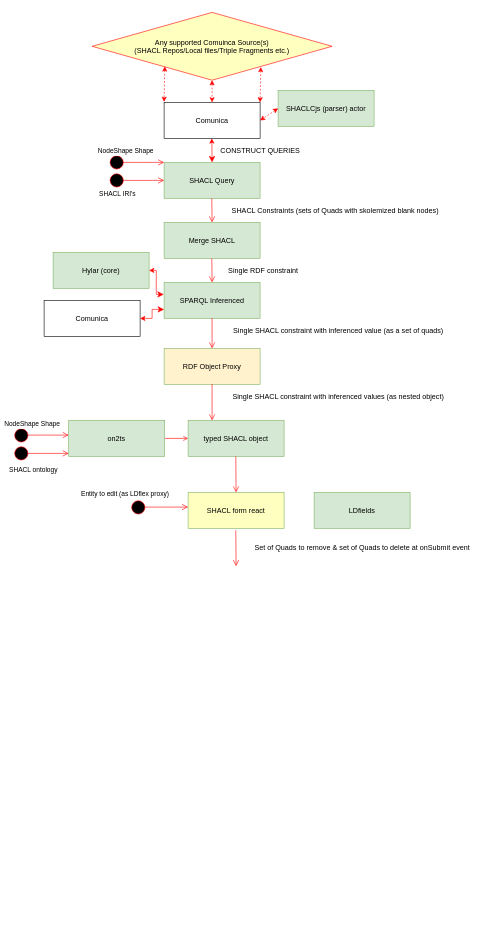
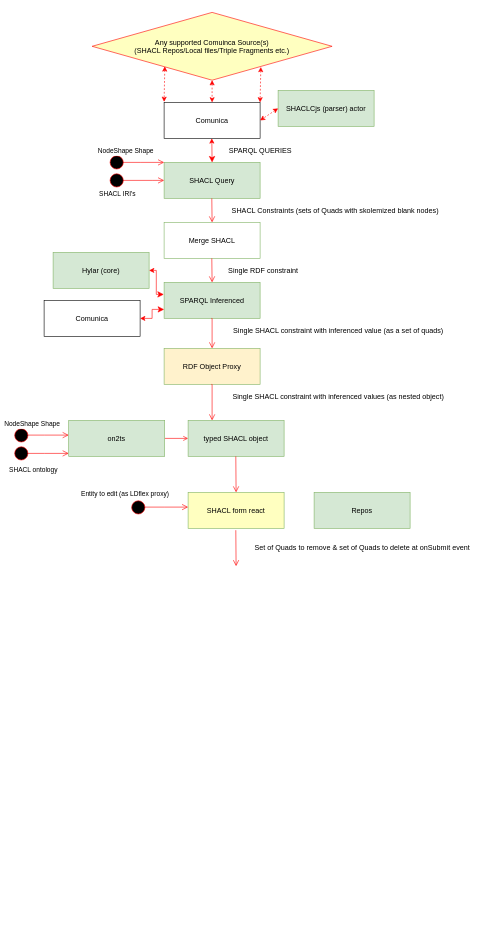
(260, 150) -> (260, 150)
(212, 240) -> (212, 240)
(362, 511) -> (362, 511)
